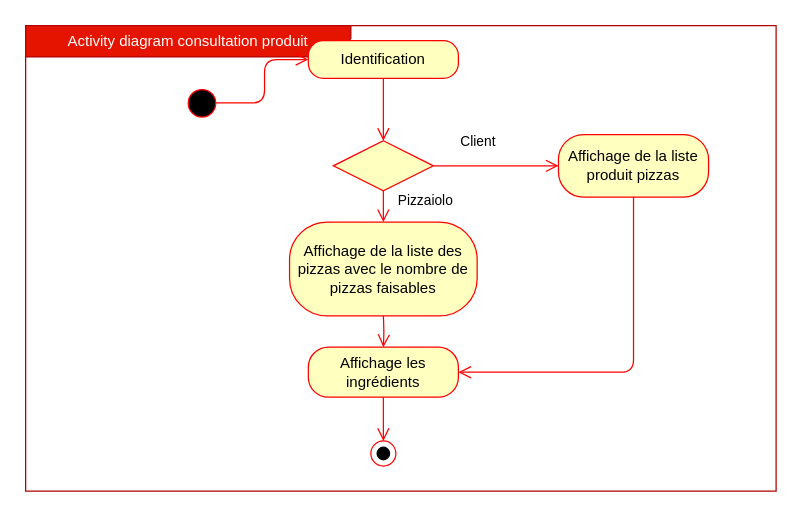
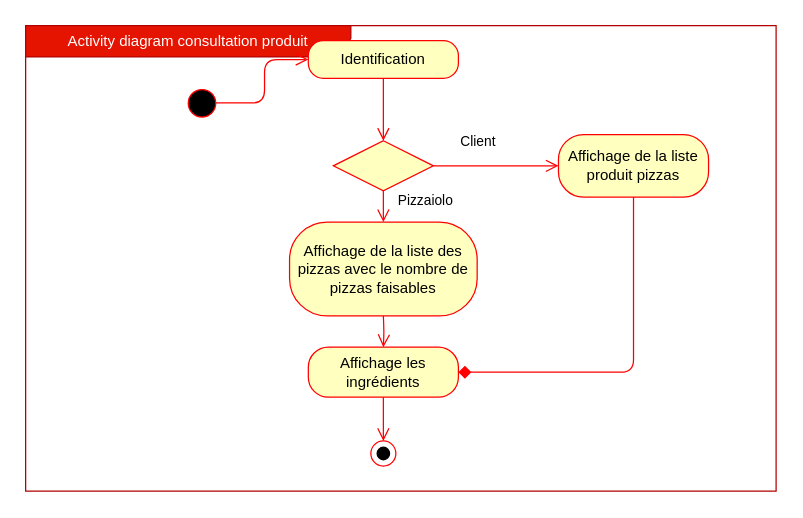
(466, 372) -> (471, 372)
